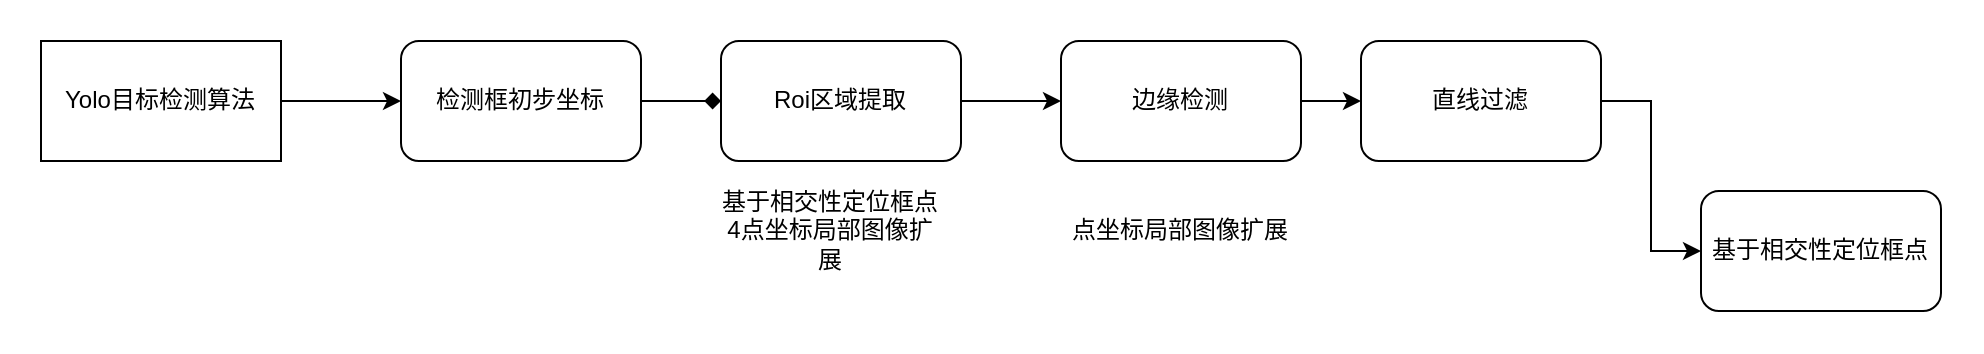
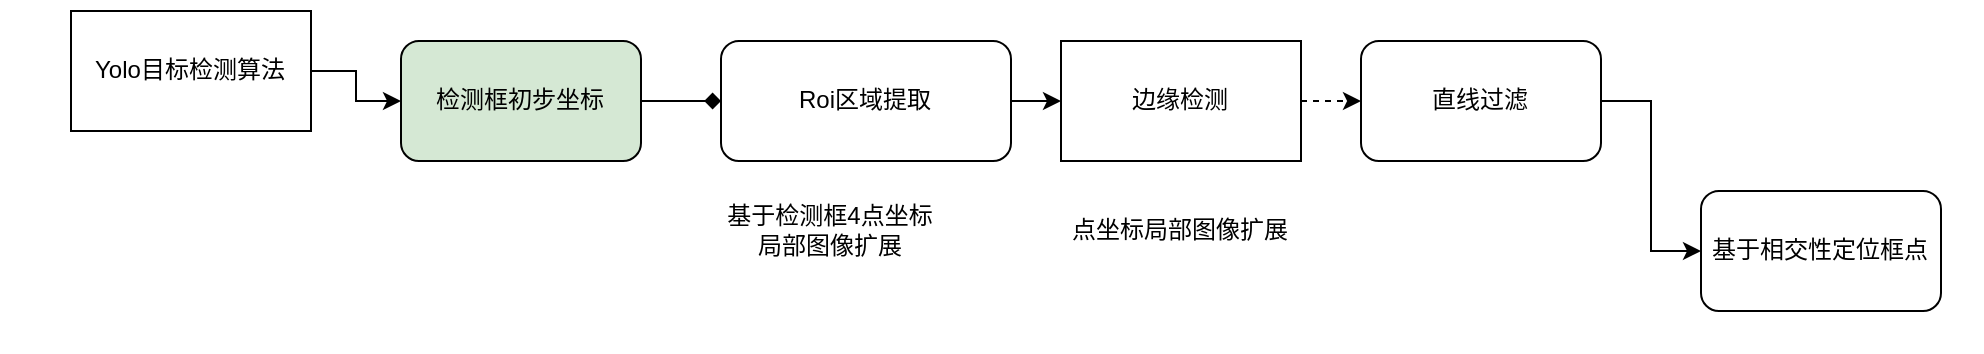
(161, 101) -> (191, 71)
(521, 101) -> (521, 101)
(841, 101) -> (866, 101)
(1181, 101) -> (1181, 101)
(1326, 101) -> (1326, 101)
(831, 231) -> (831, 231)
